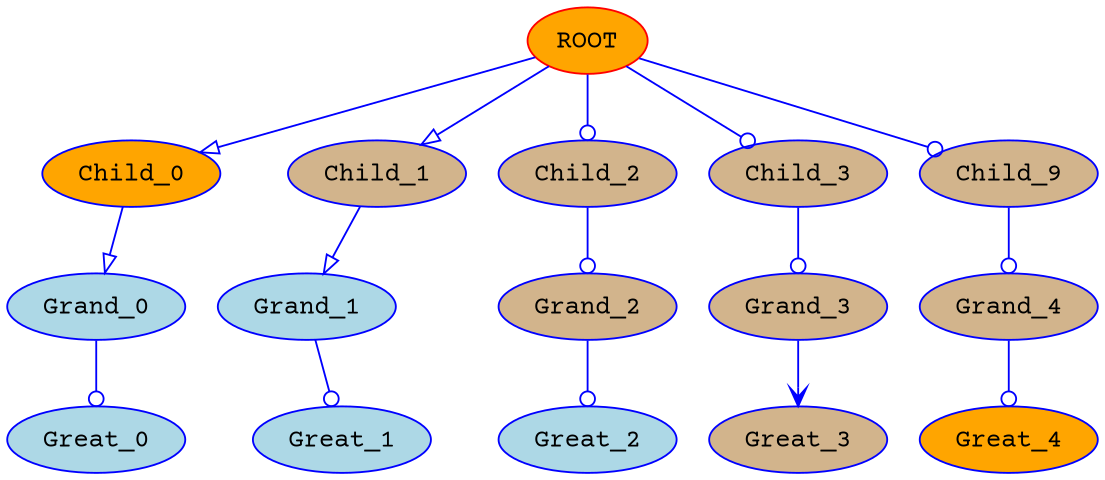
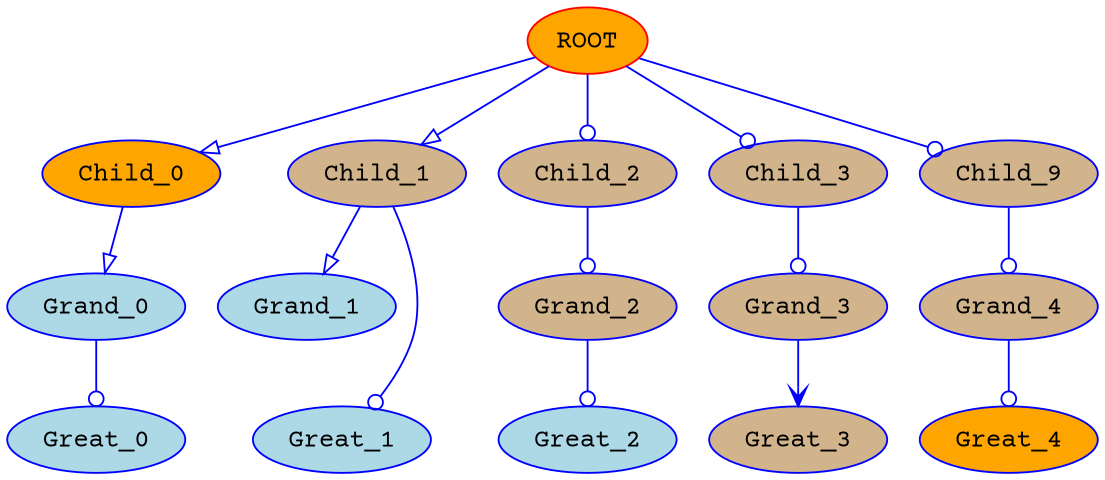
(322, 366) -> (417, 304)
